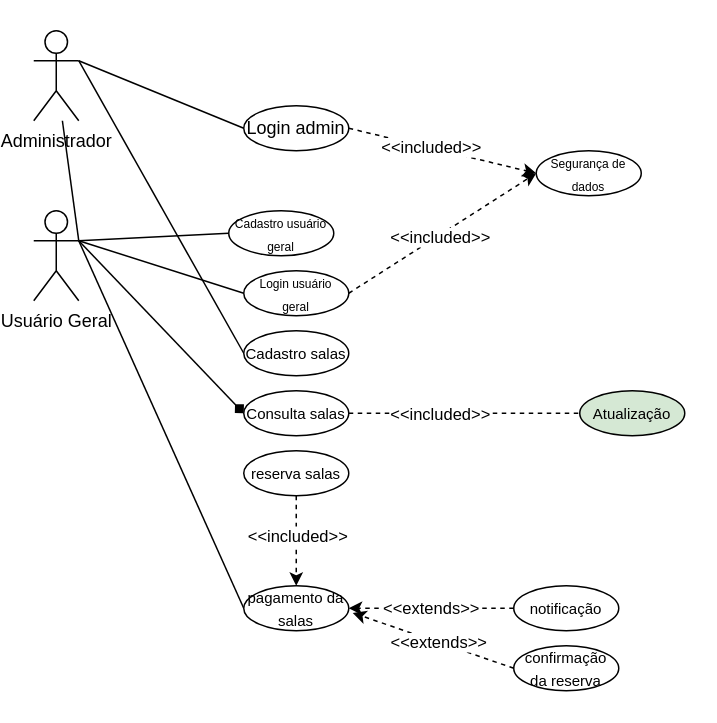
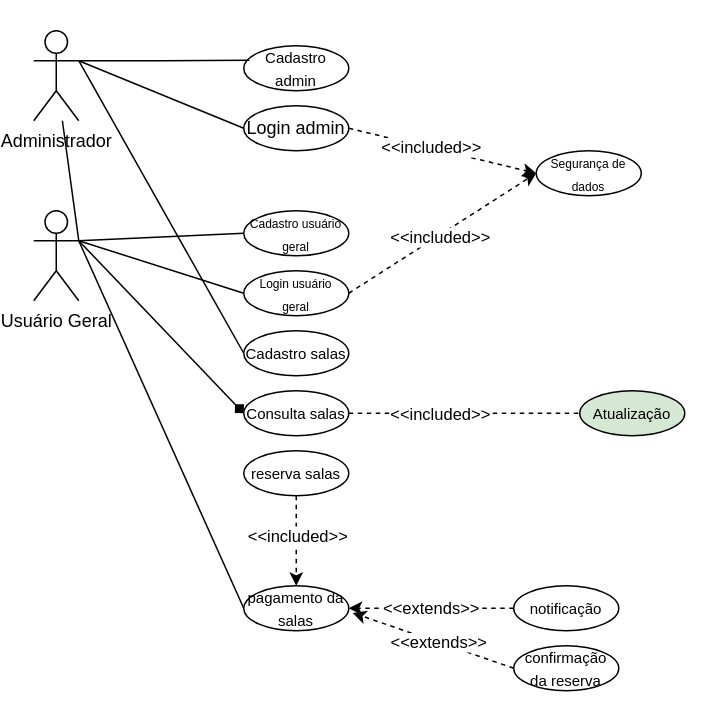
none -> (167, 61)
none -> (296, 68)
(281, 233) -> (296, 233)
